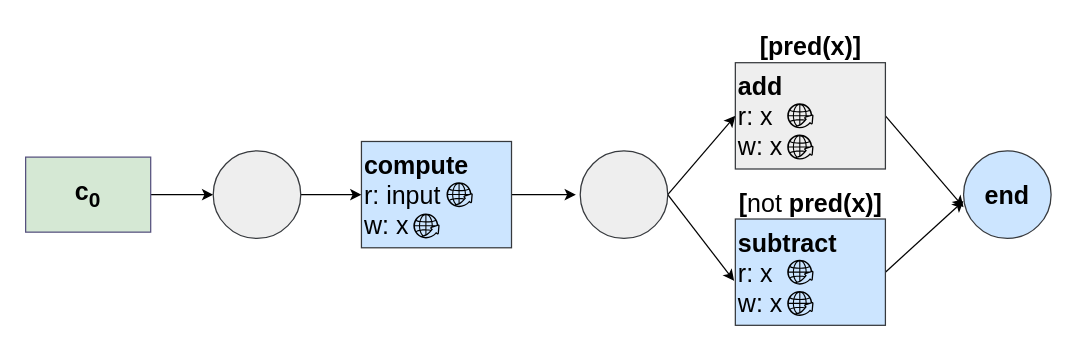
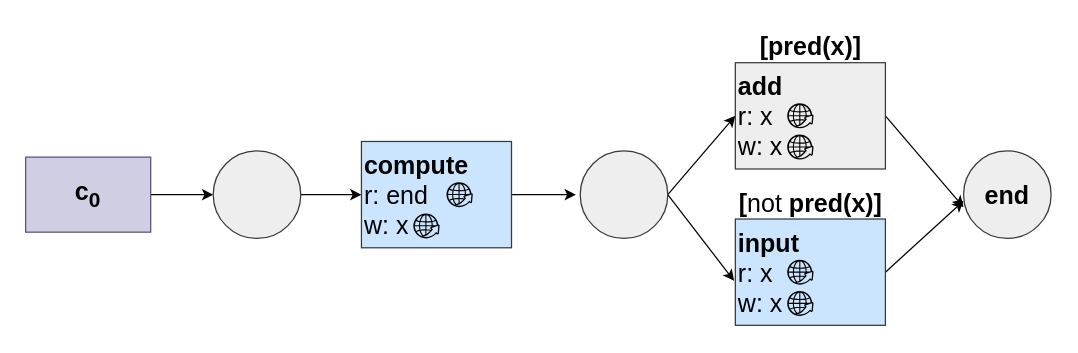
(88, 194) -> (88, 194)
(413, 194) -> (413, 194)
(1007, 194) -> (1007, 194)
(794, 272) -> (770, 272)
